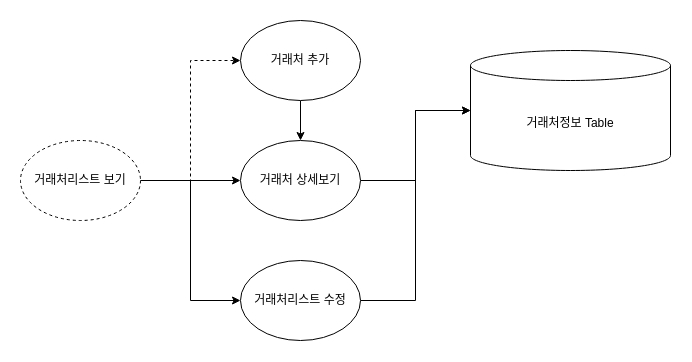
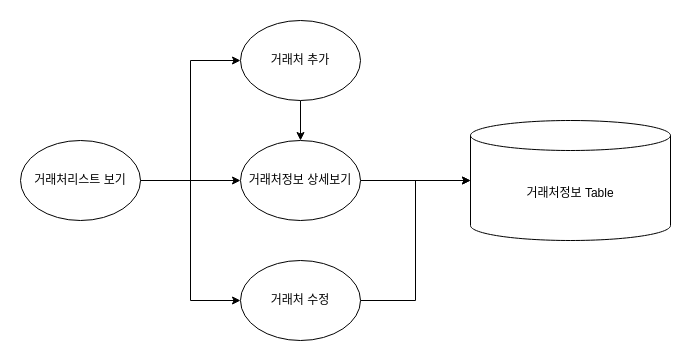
(191, 100) -> (191, 100)
(571, 111) -> (571, 181)
(81, 181) -> (81, 181)
(301, 181) -> (301, 181)
(301, 301) -> (301, 301)
